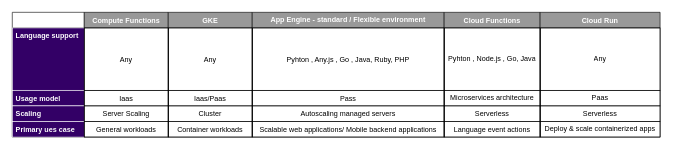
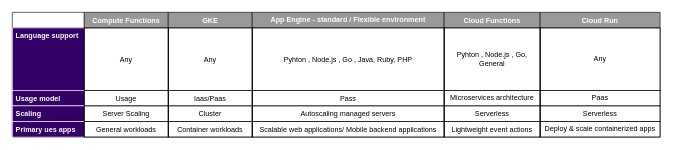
(348, 59) -> (348, 59)
(492, 59) -> (492, 59)
(126, 98) -> (126, 98)
(45, 130) -> (45, 130)
(492, 130) -> (492, 130)
